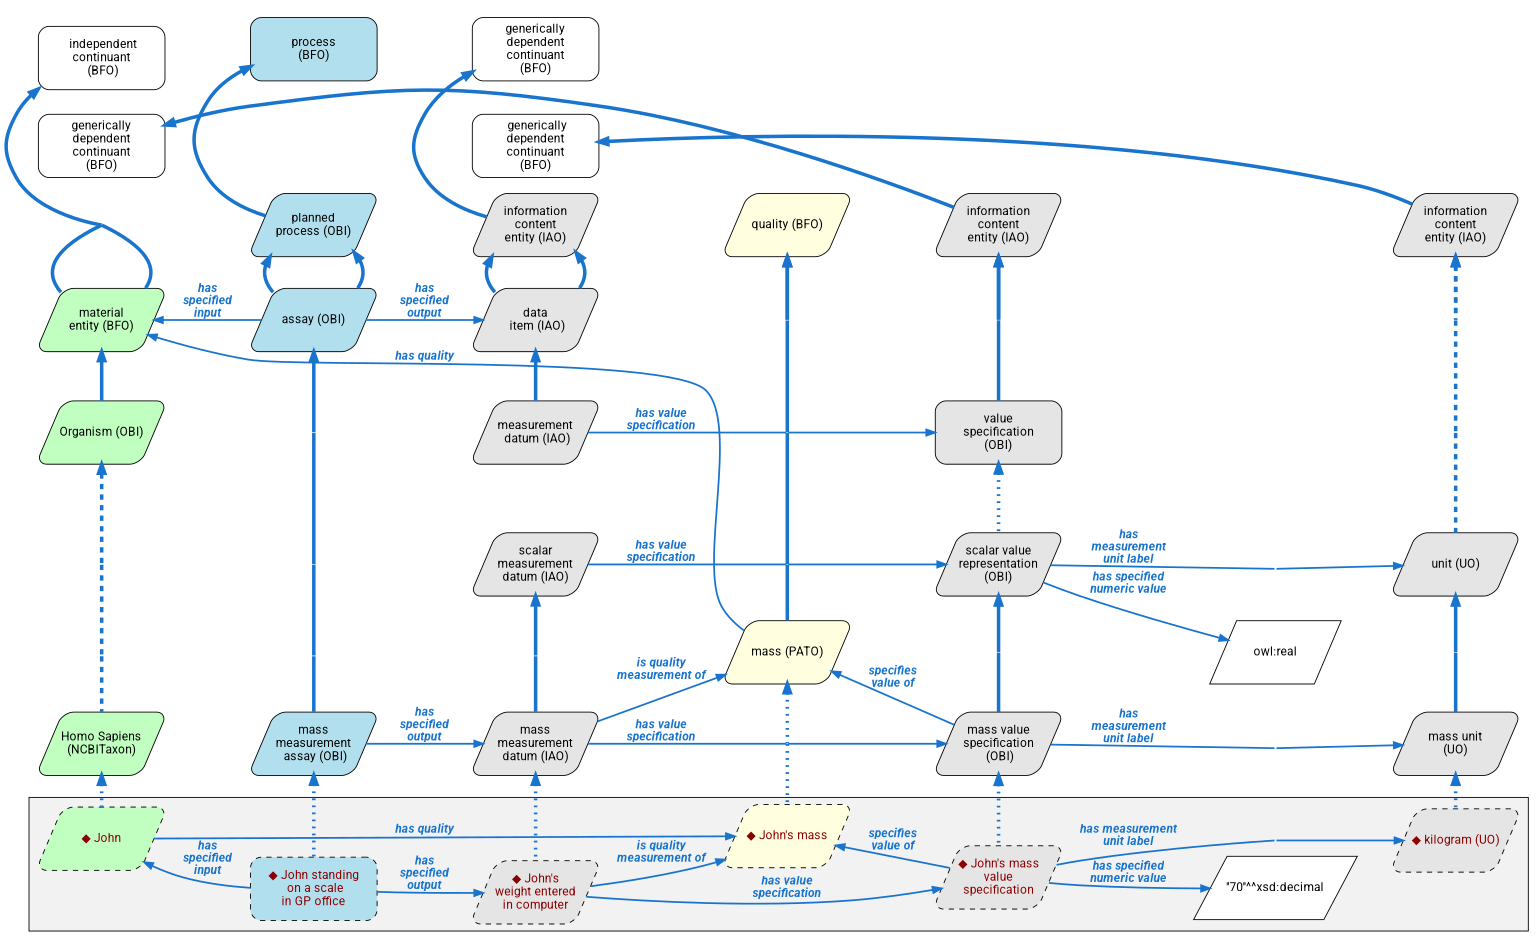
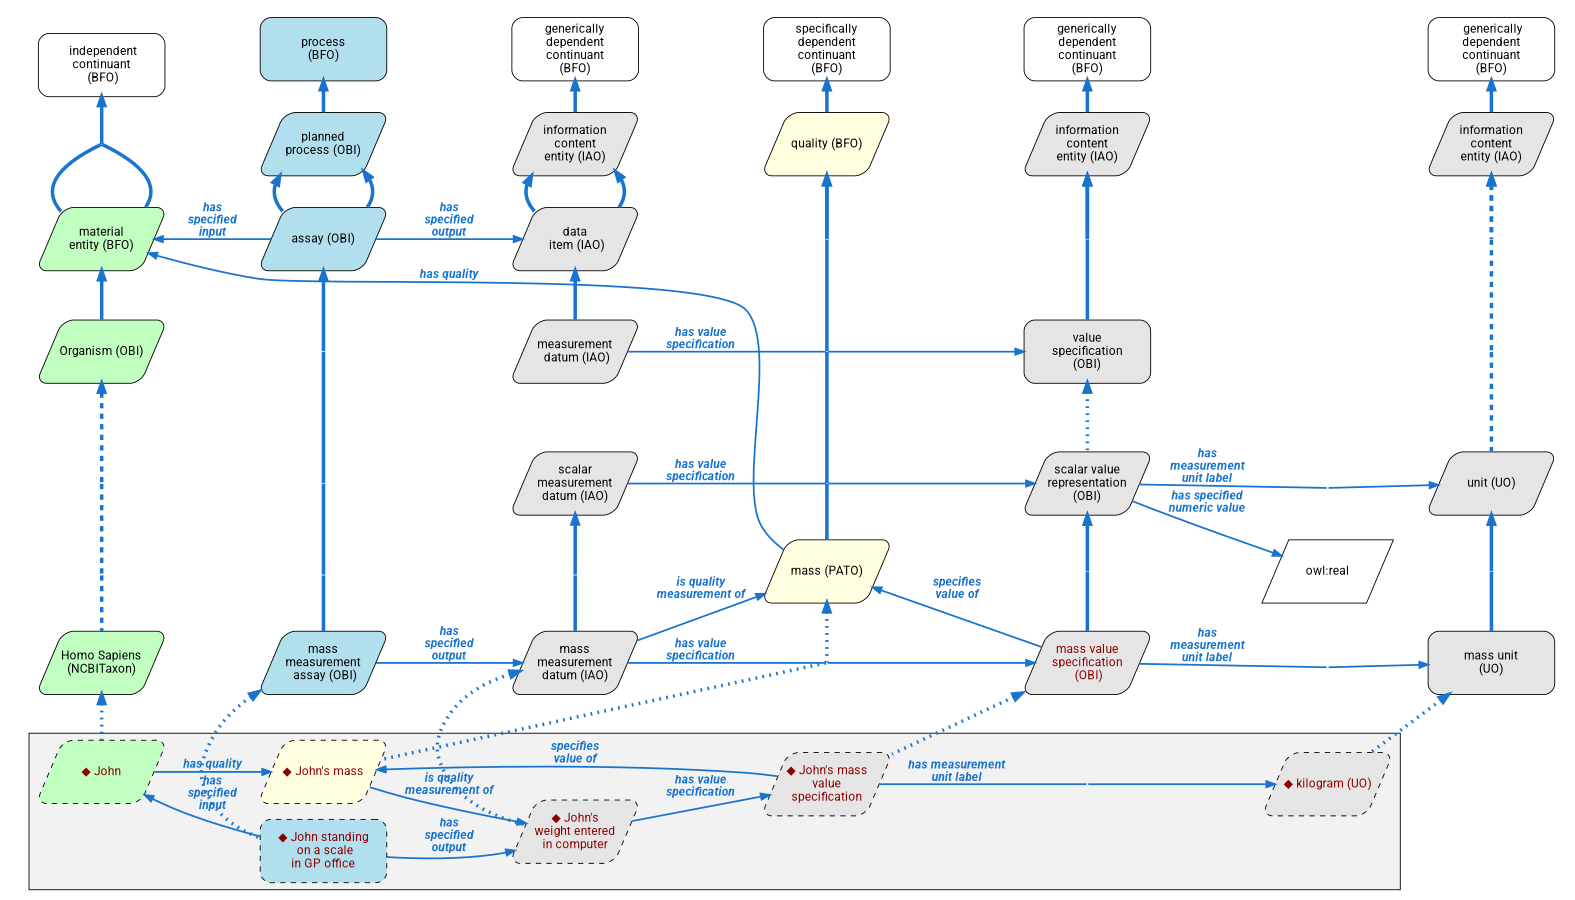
none -> (827, 49)
(999, 744) -> (1087, 663)
(1456, 744) -> (1491, 663)
(654, 876) -> (443, 807)
(1275, 888) -> none
